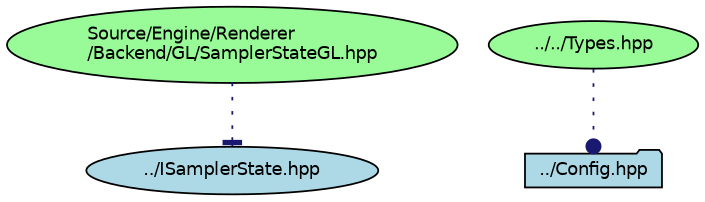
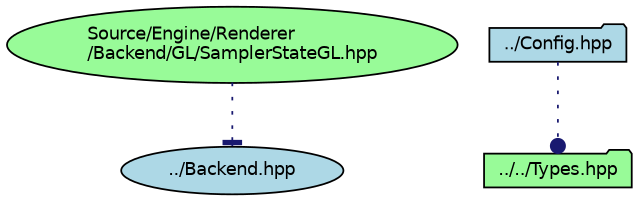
(593, 45) -> (558, 171)
(593, 104) -> (558, 100)
(232, 171) -> (232, 171)
